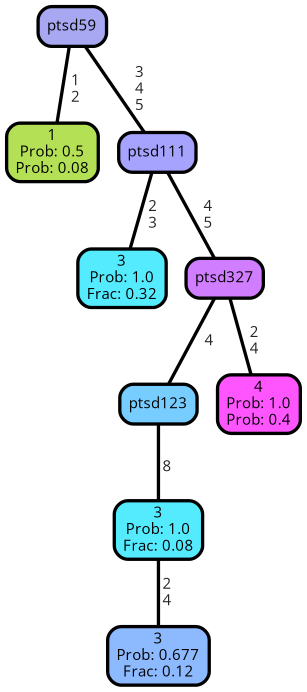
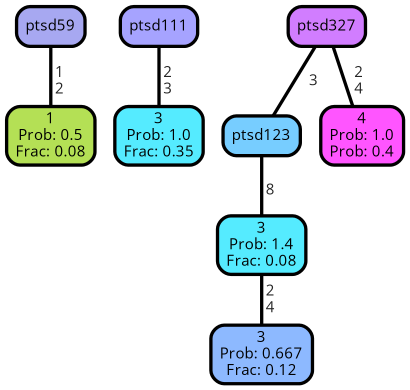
(115, 89) -> none
(52, 152) -> (51, 136)
(191, 215) -> none
(122, 278) -> (159, 136)
(208, 341) -> (312, 81)
(158, 530) -> (262, 245)
(158, 656) -> (262, 354)
